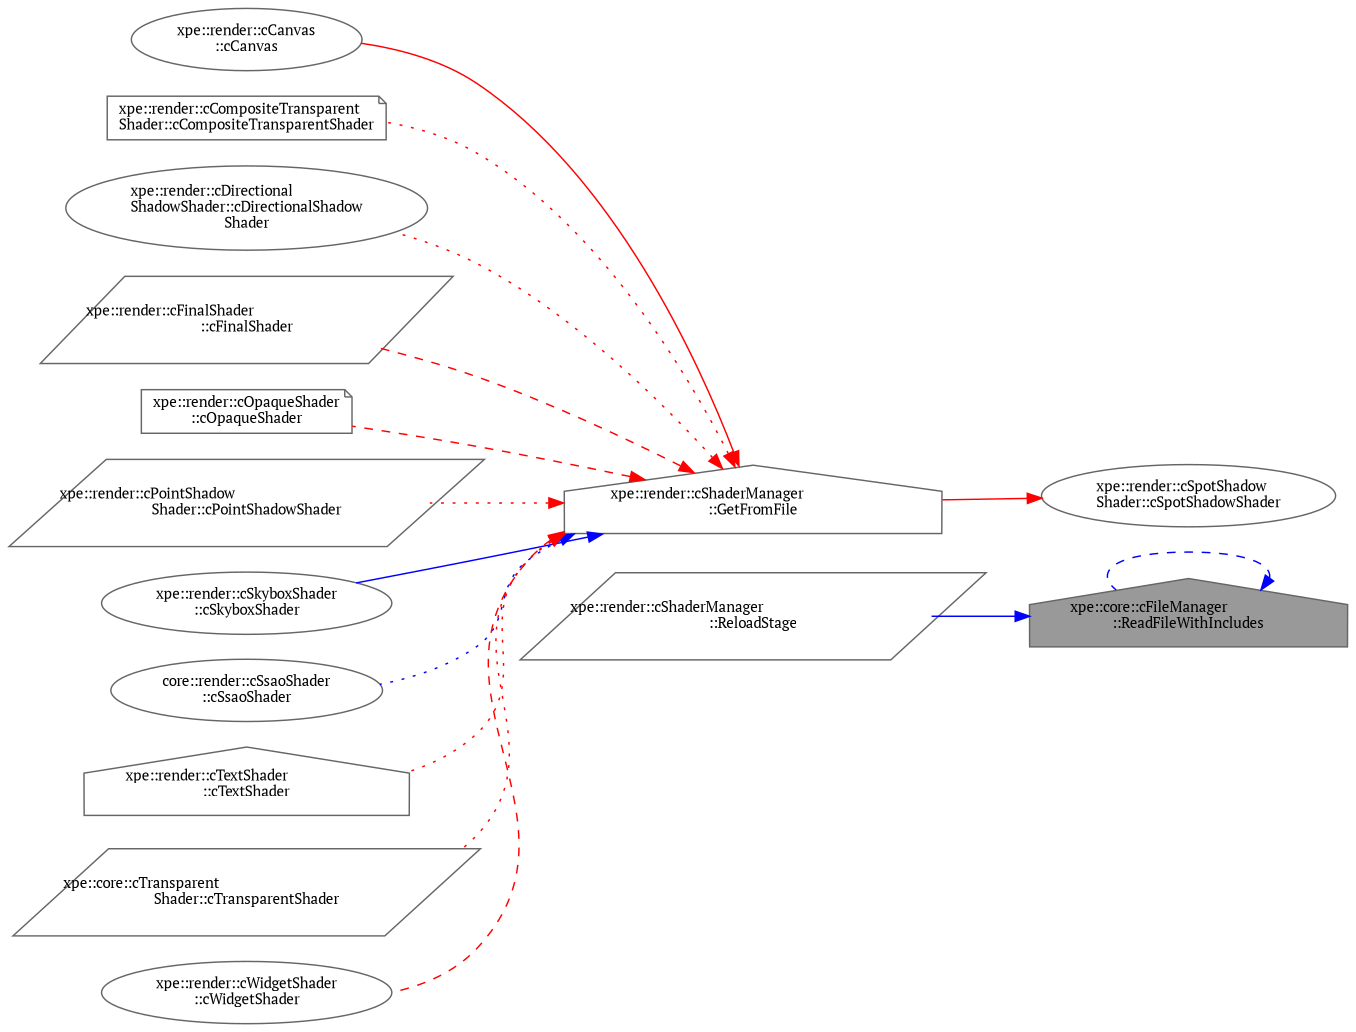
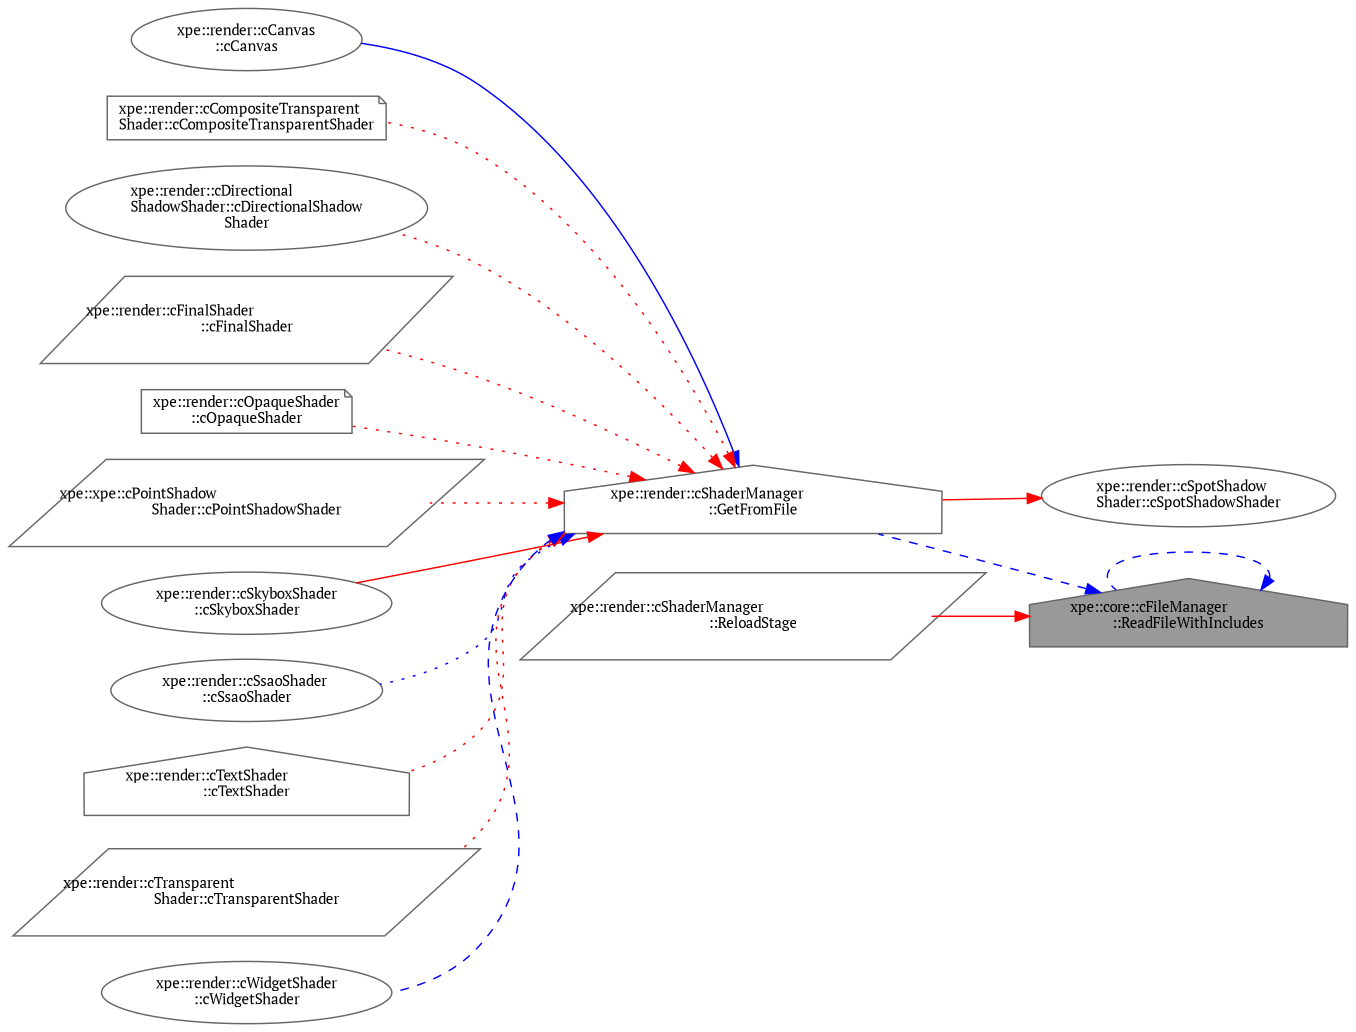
(595, 199) -> (595, 199)
(533, 398) -> (533, 398)
(492, 449) -> (492, 449)
(247, 503) -> (247, 503)
(472, 560) -> (472, 560)
none -> (982, 561)
(973, 616) -> (973, 616)
(247, 690) -> (247, 690)
(514, 800) -> (514, 800)
(247, 892) -> (247, 892)
